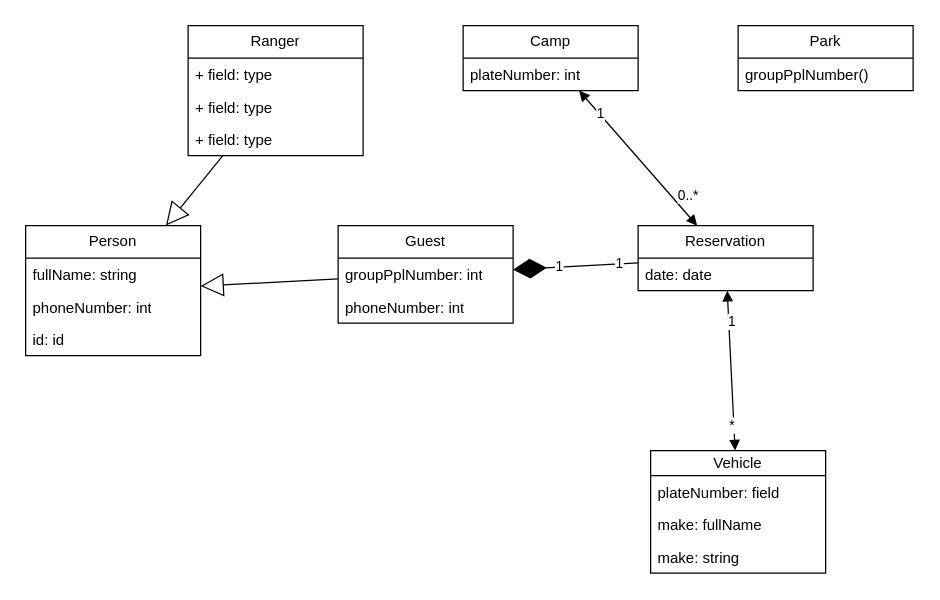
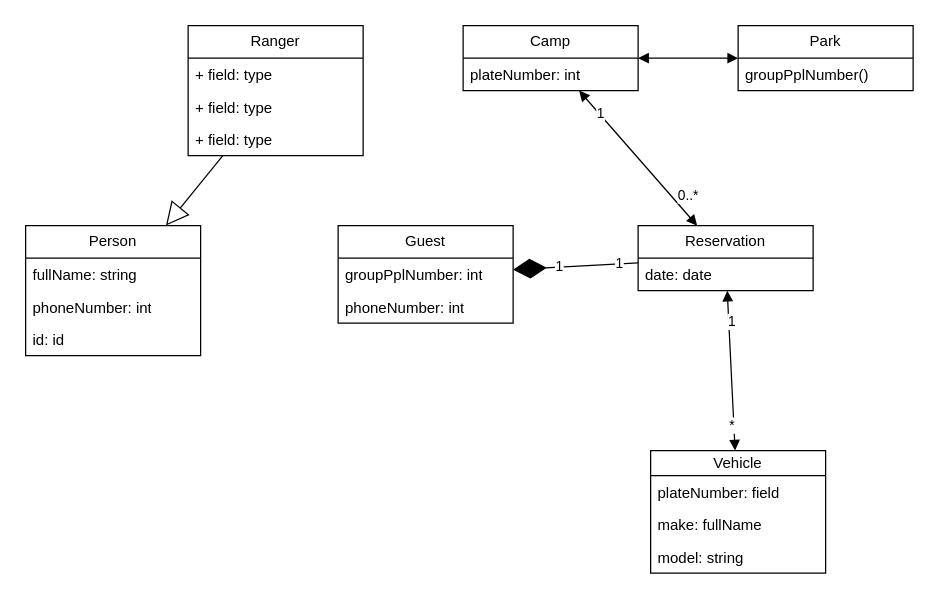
none -> (688, 58)
(281, 282) -> none
(703, 558) -> (705, 558)
